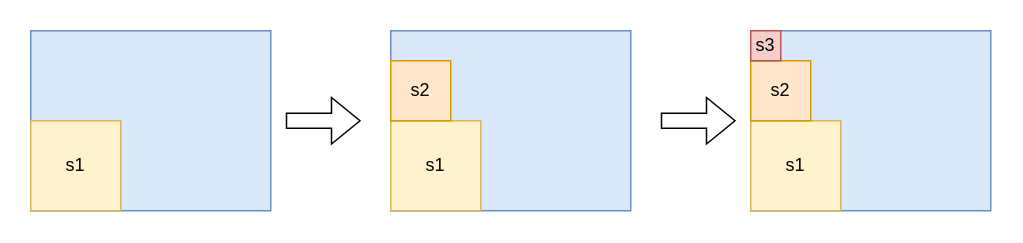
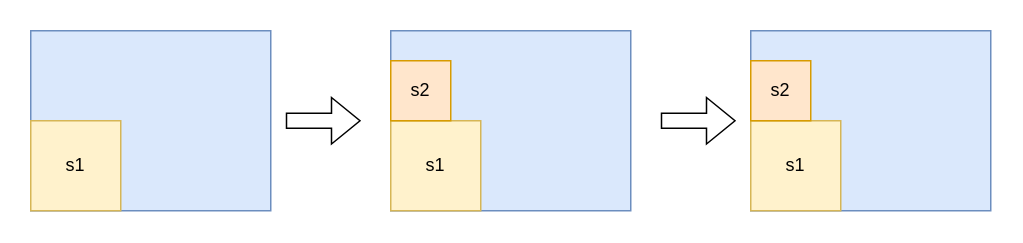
(766, 46) -> none
